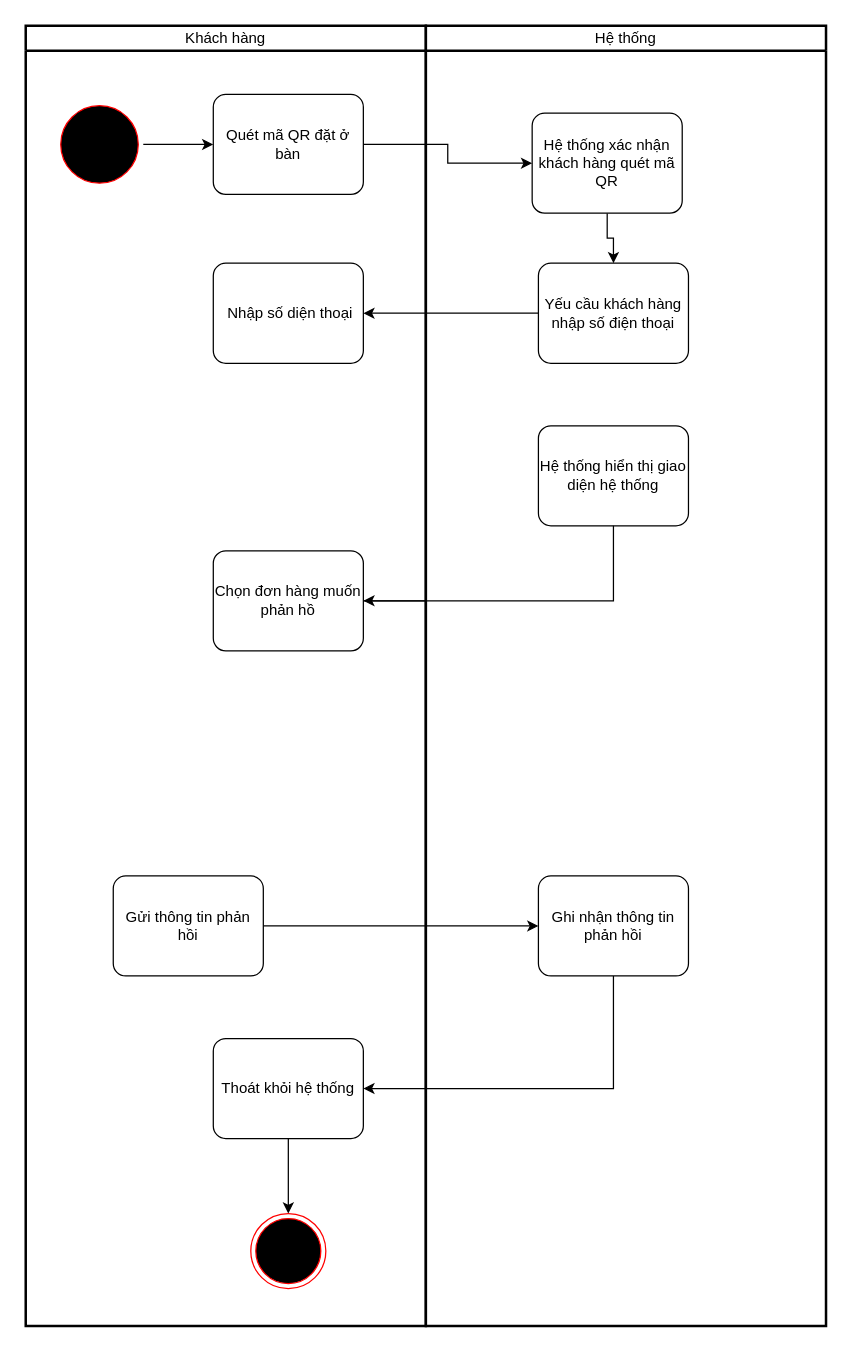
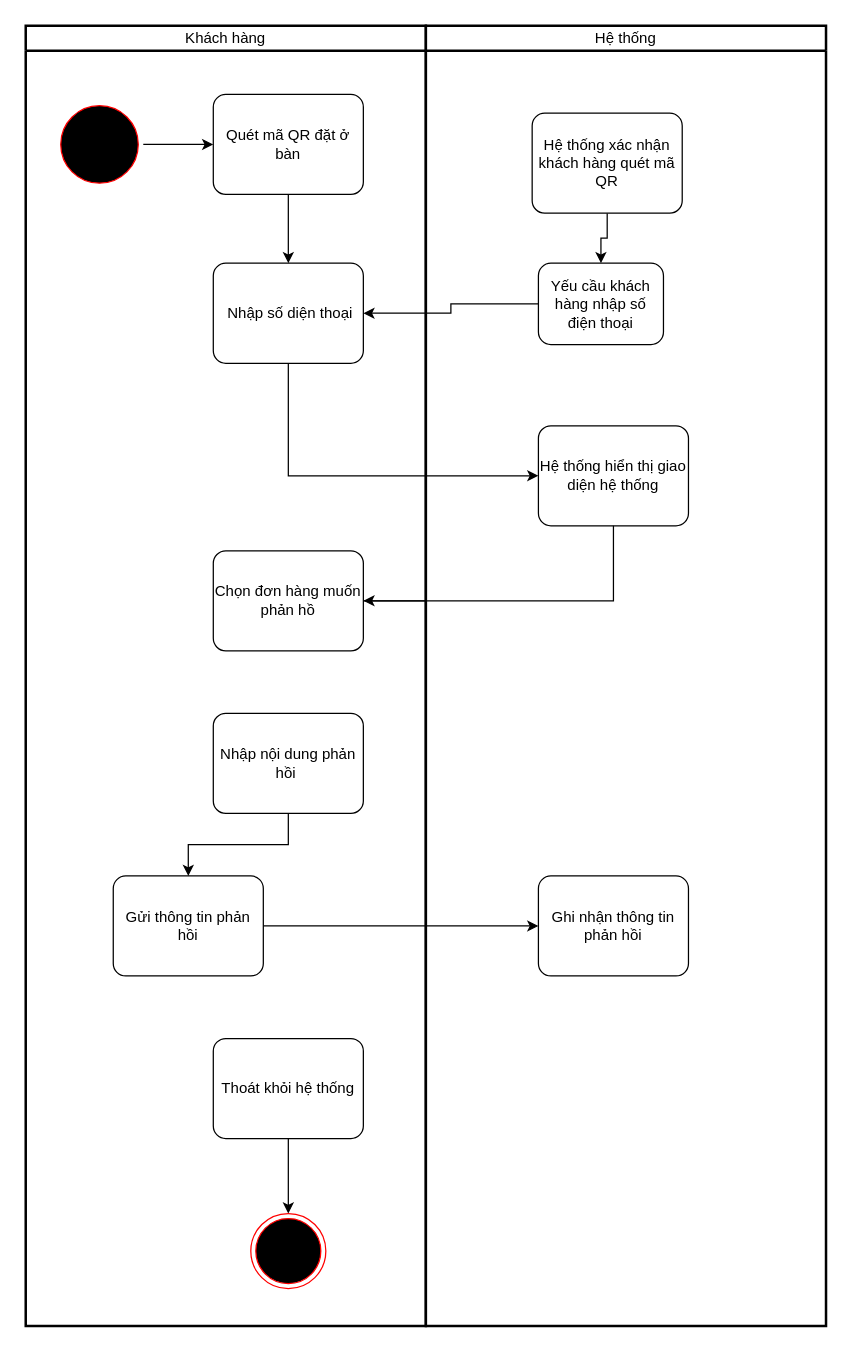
(448, 150) -> (288, 225)
(613, 313) -> (601, 304)
none -> (353, 476)
none -> (288, 763)
none -> (242, 844)
(548, 1088) -> none
